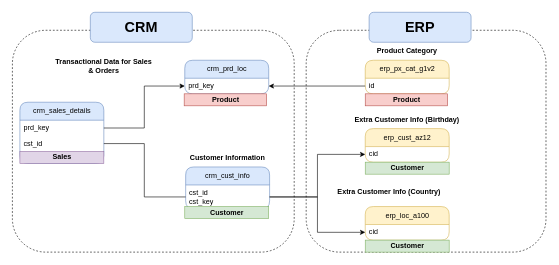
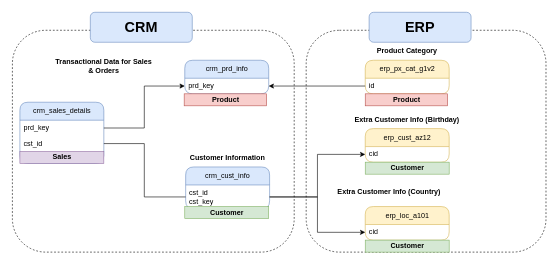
(227, 69) -> (227, 69)
(408, 216) -> (408, 216)
